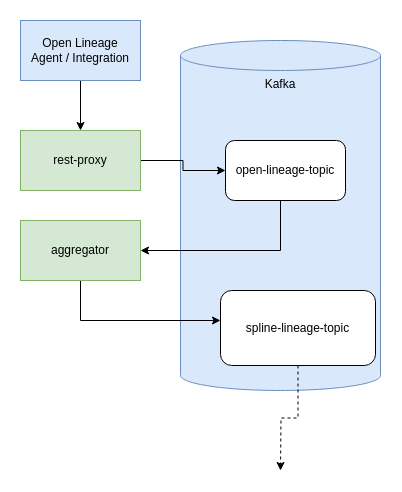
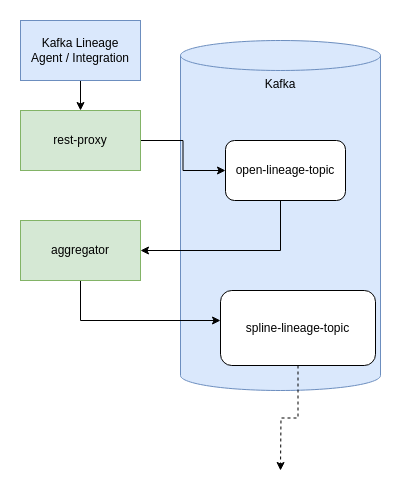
(81, 51) -> (81, 51)
(81, 161) -> (81, 141)
